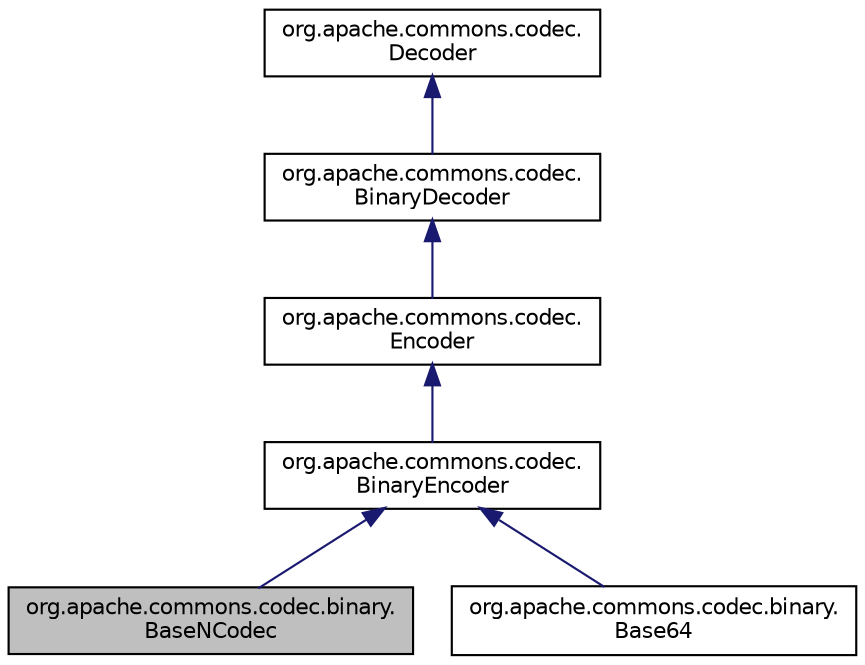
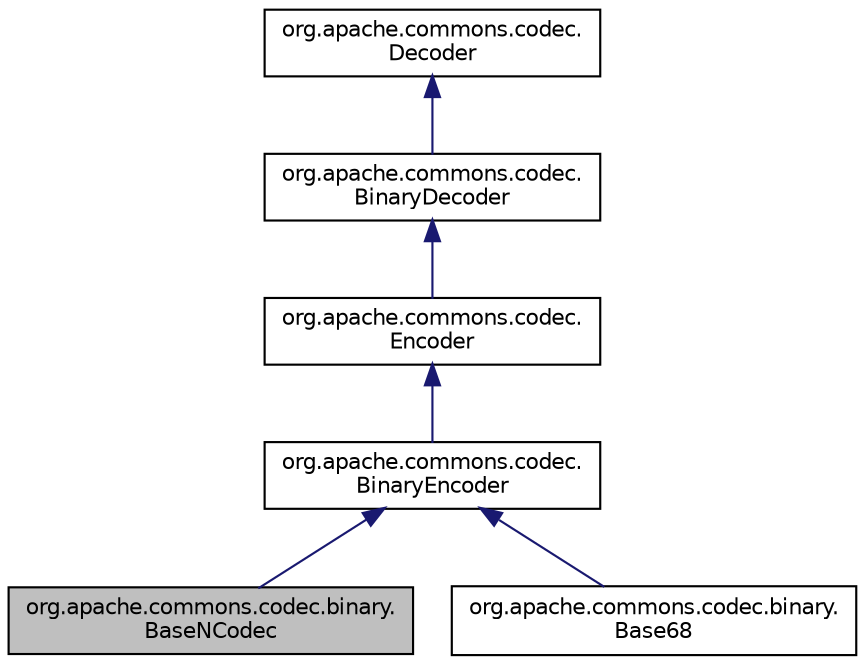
(654, 621) -> (654, 621)
